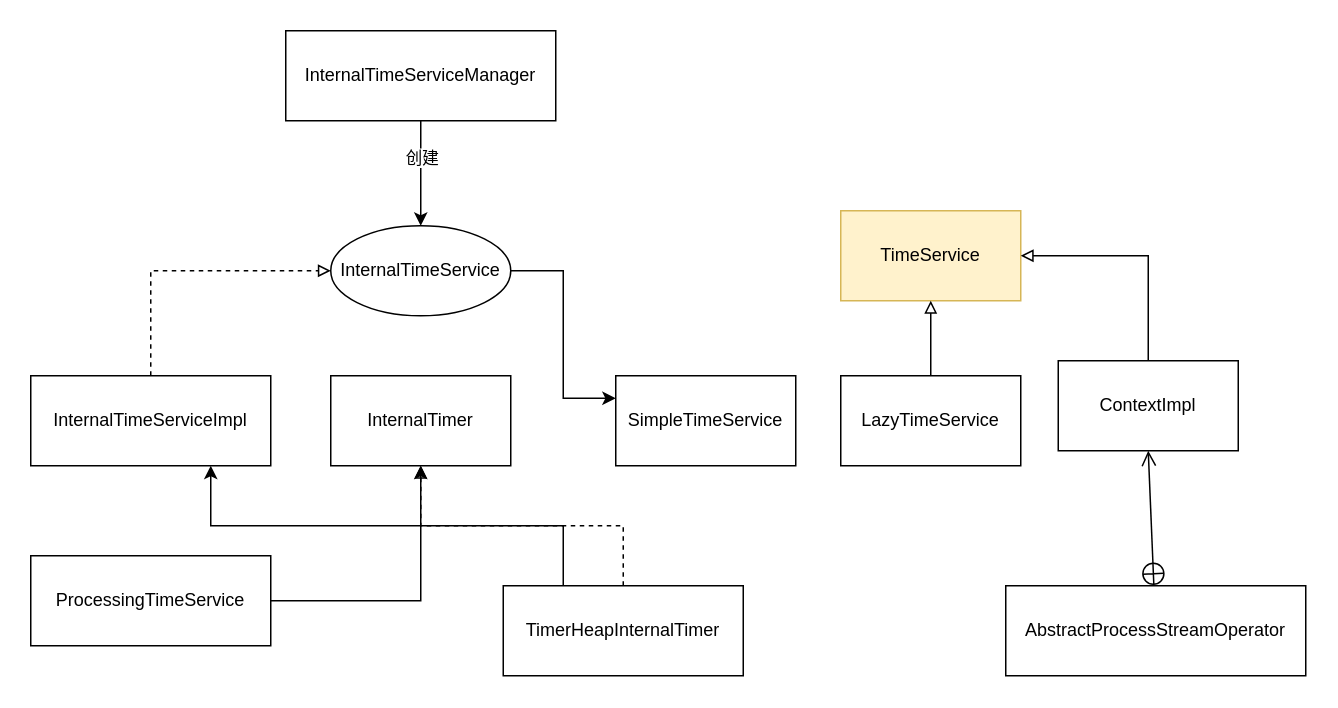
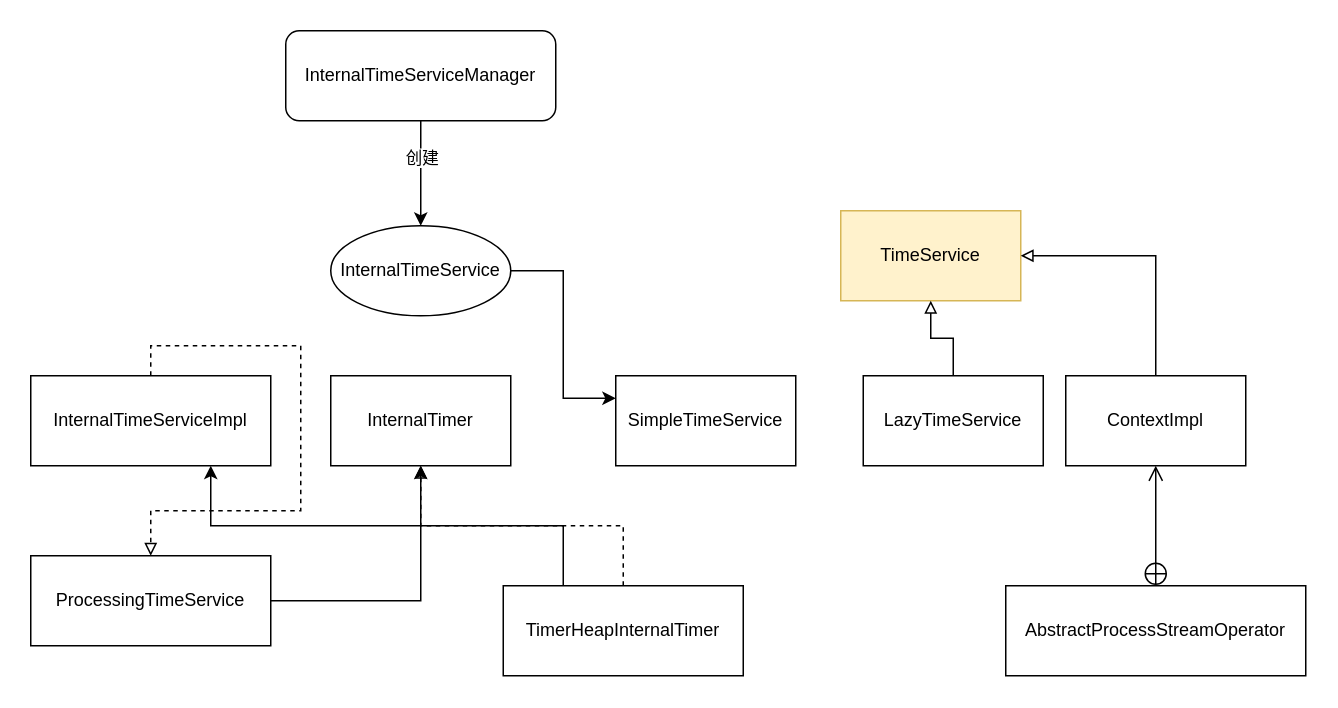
(421, 76) -> (421, 76)
(197, 271) -> (301, 444)
(1148, 406) -> (1156, 421)
(931, 421) -> (953, 421)
